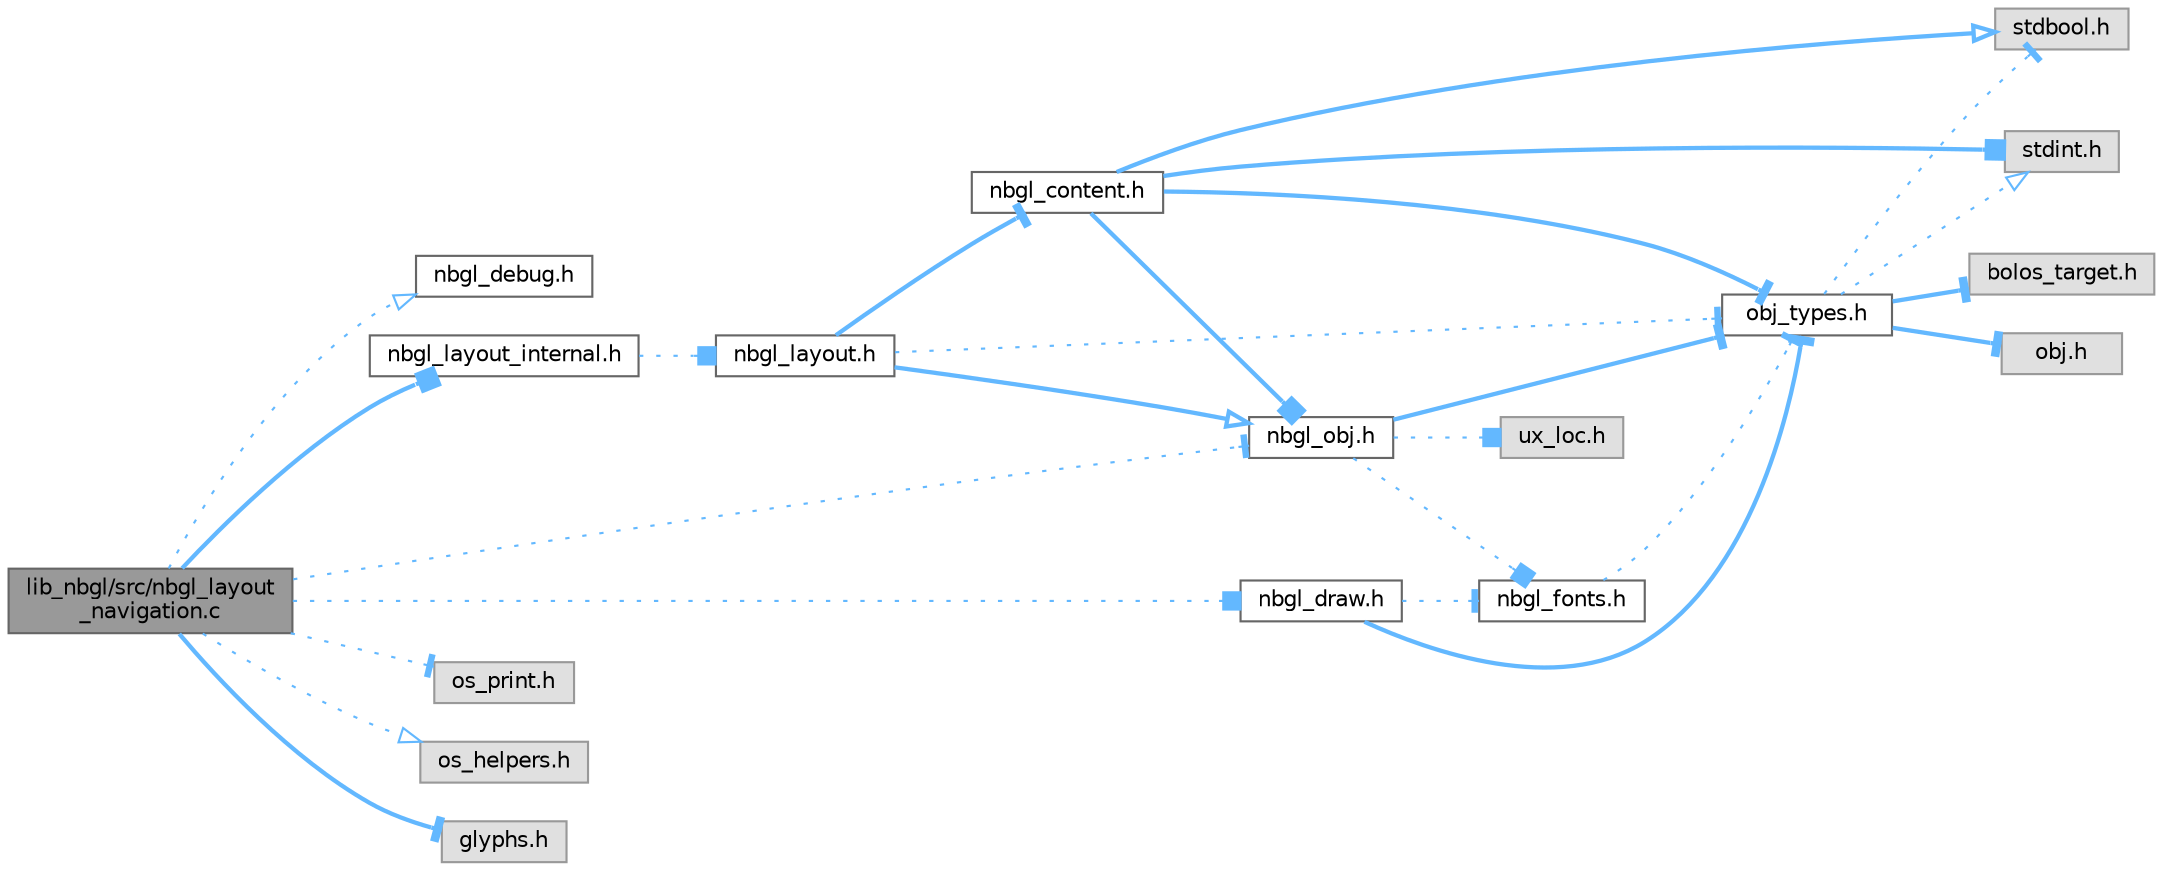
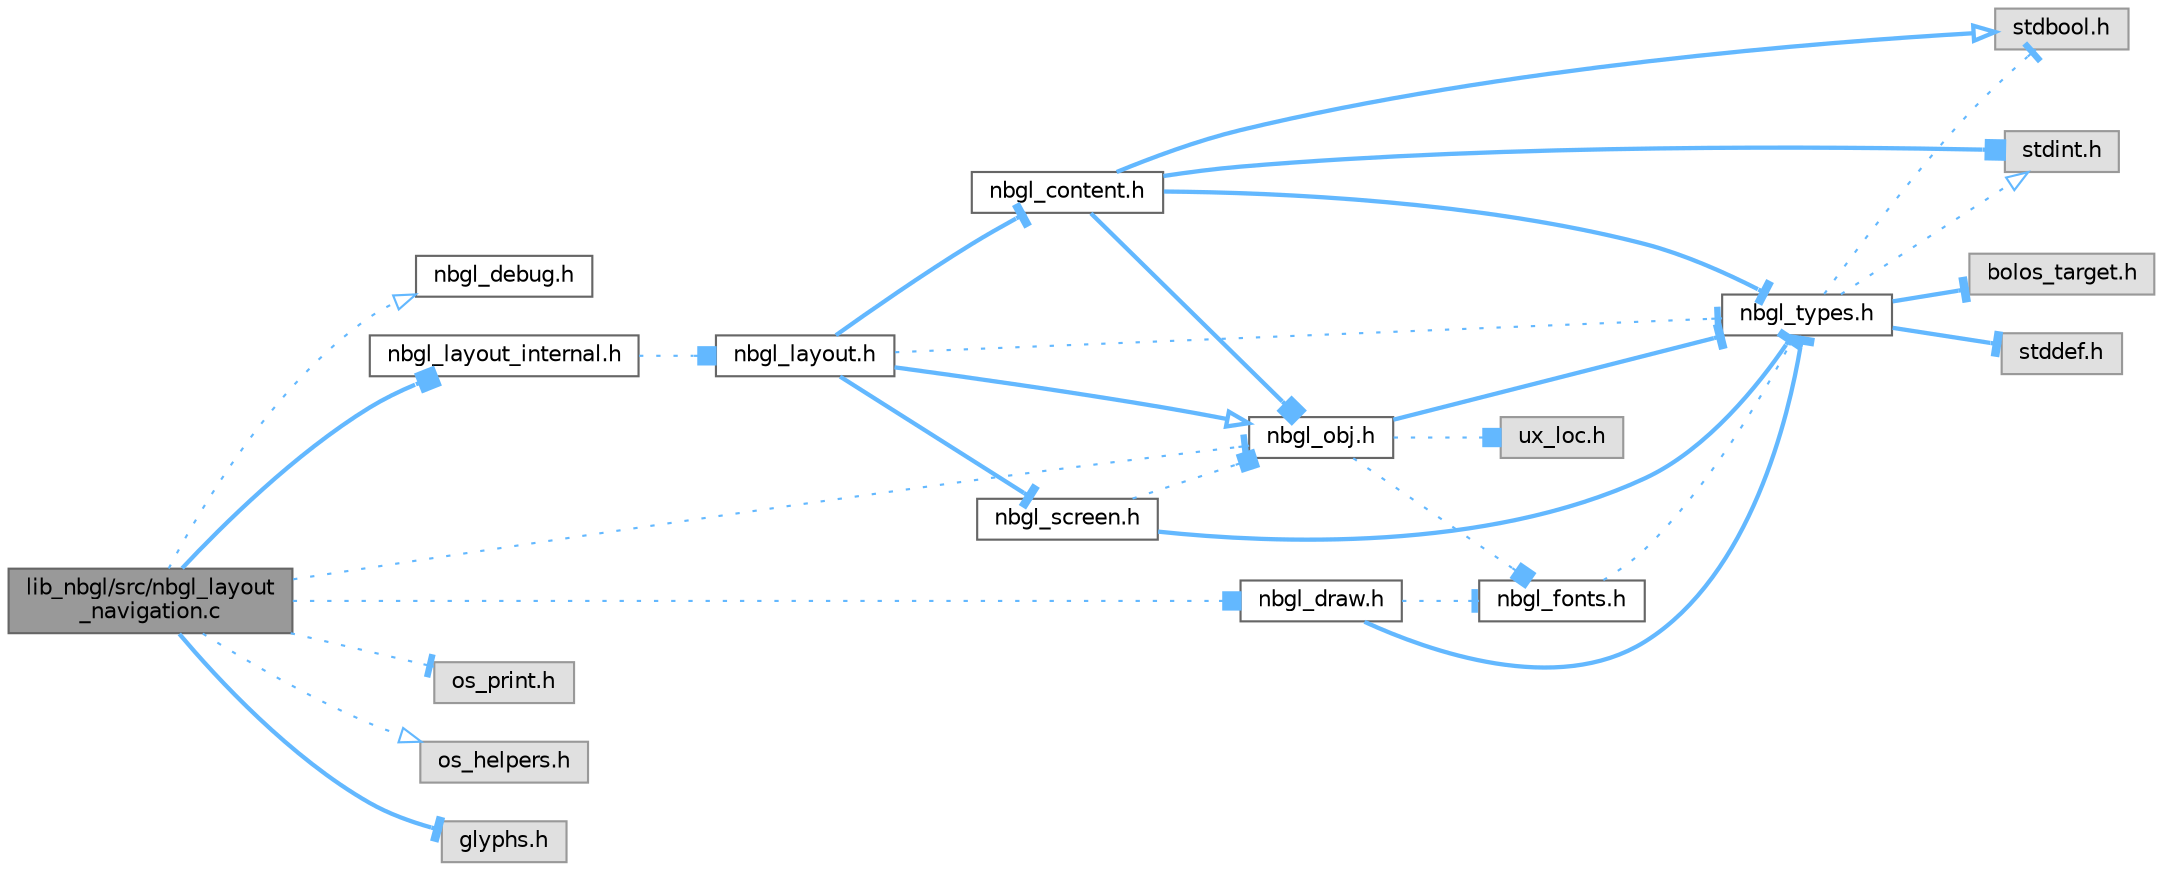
(1807, 315) -> (1807, 315)
(2062, 354) -> (2062, 354)
none -> (1067, 519)
